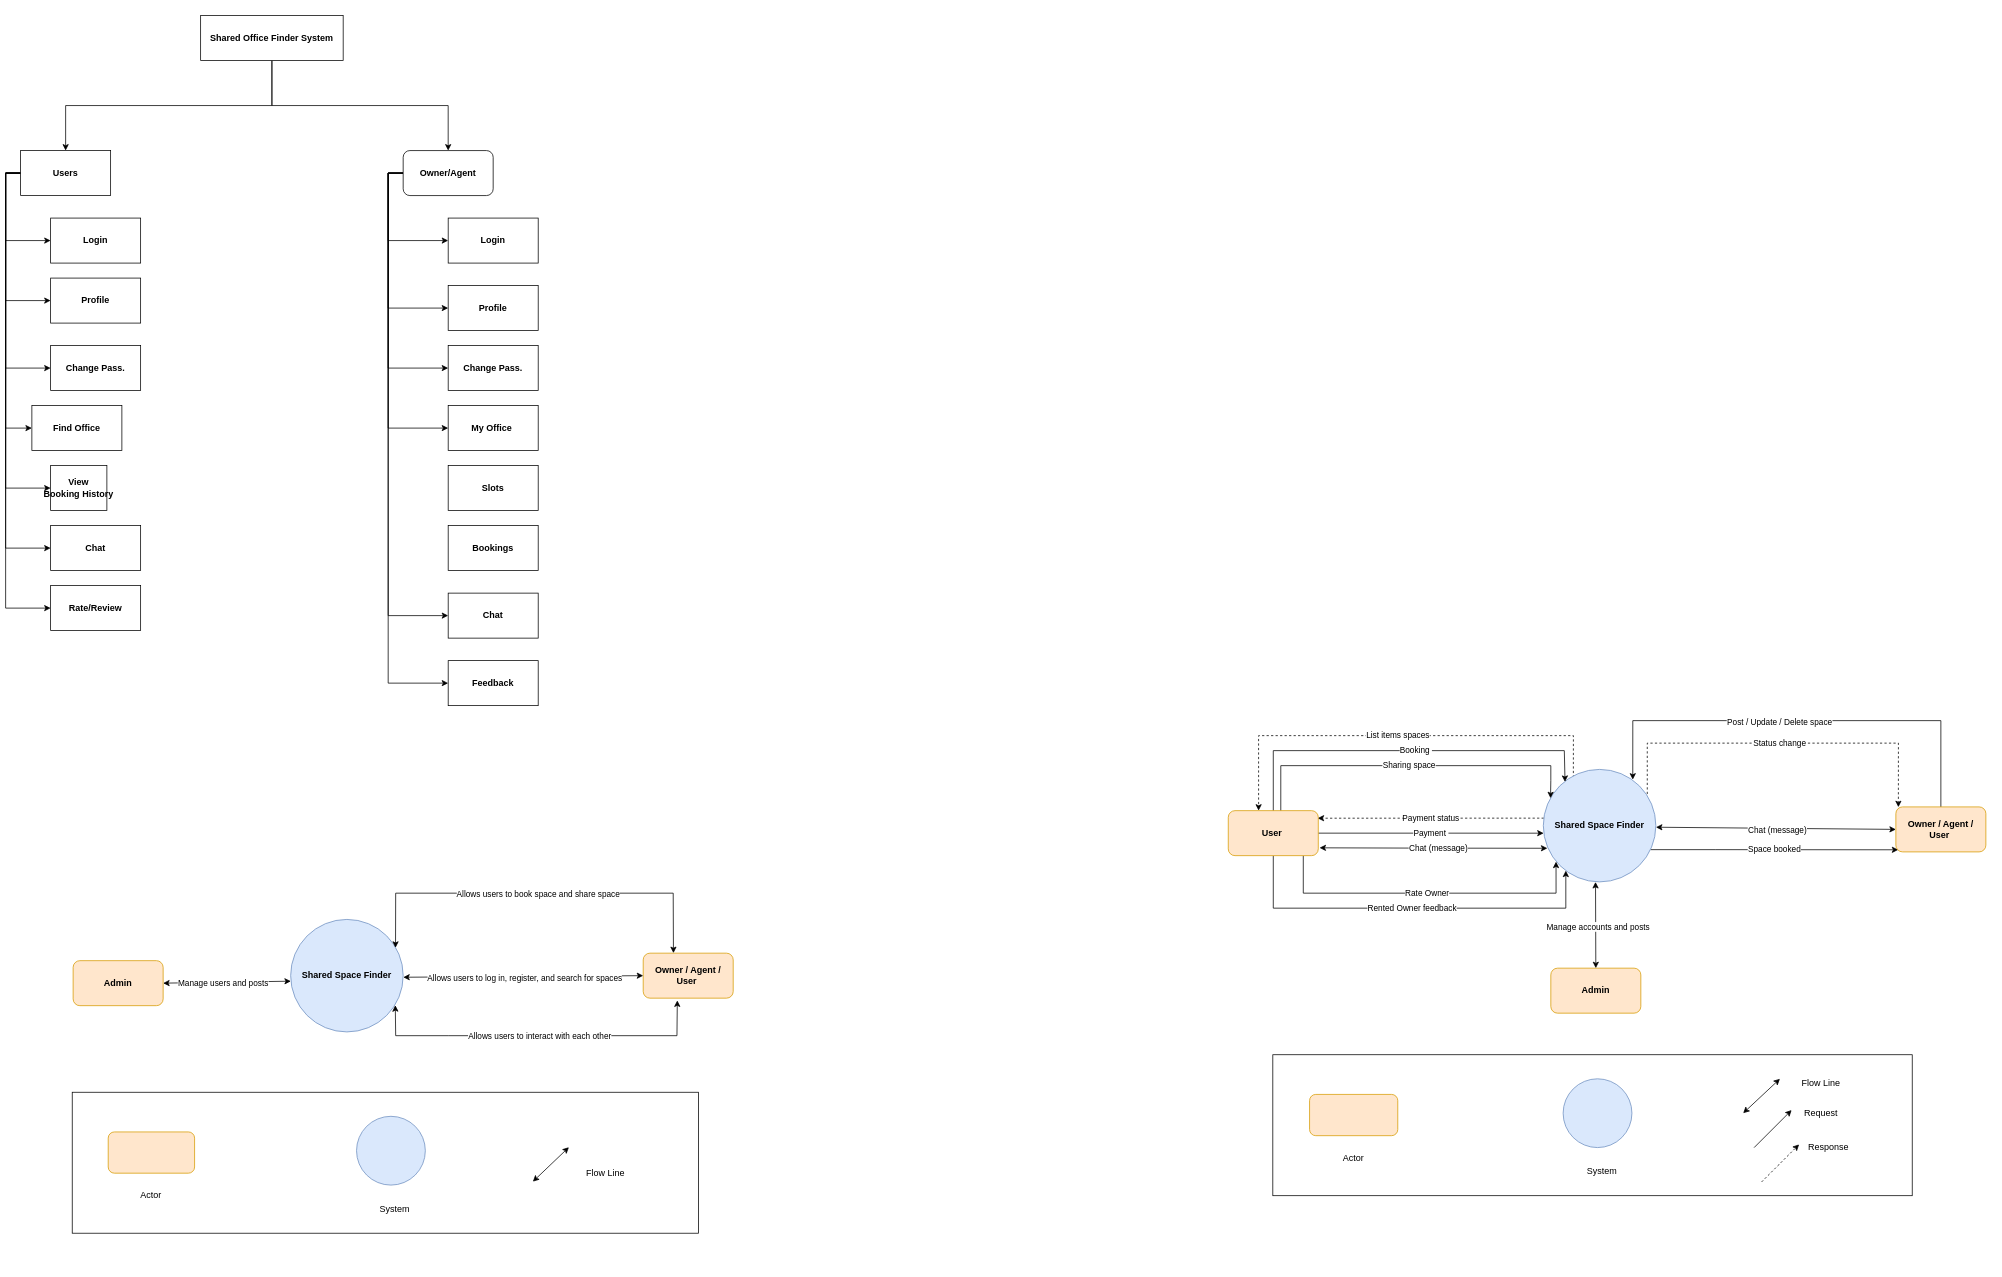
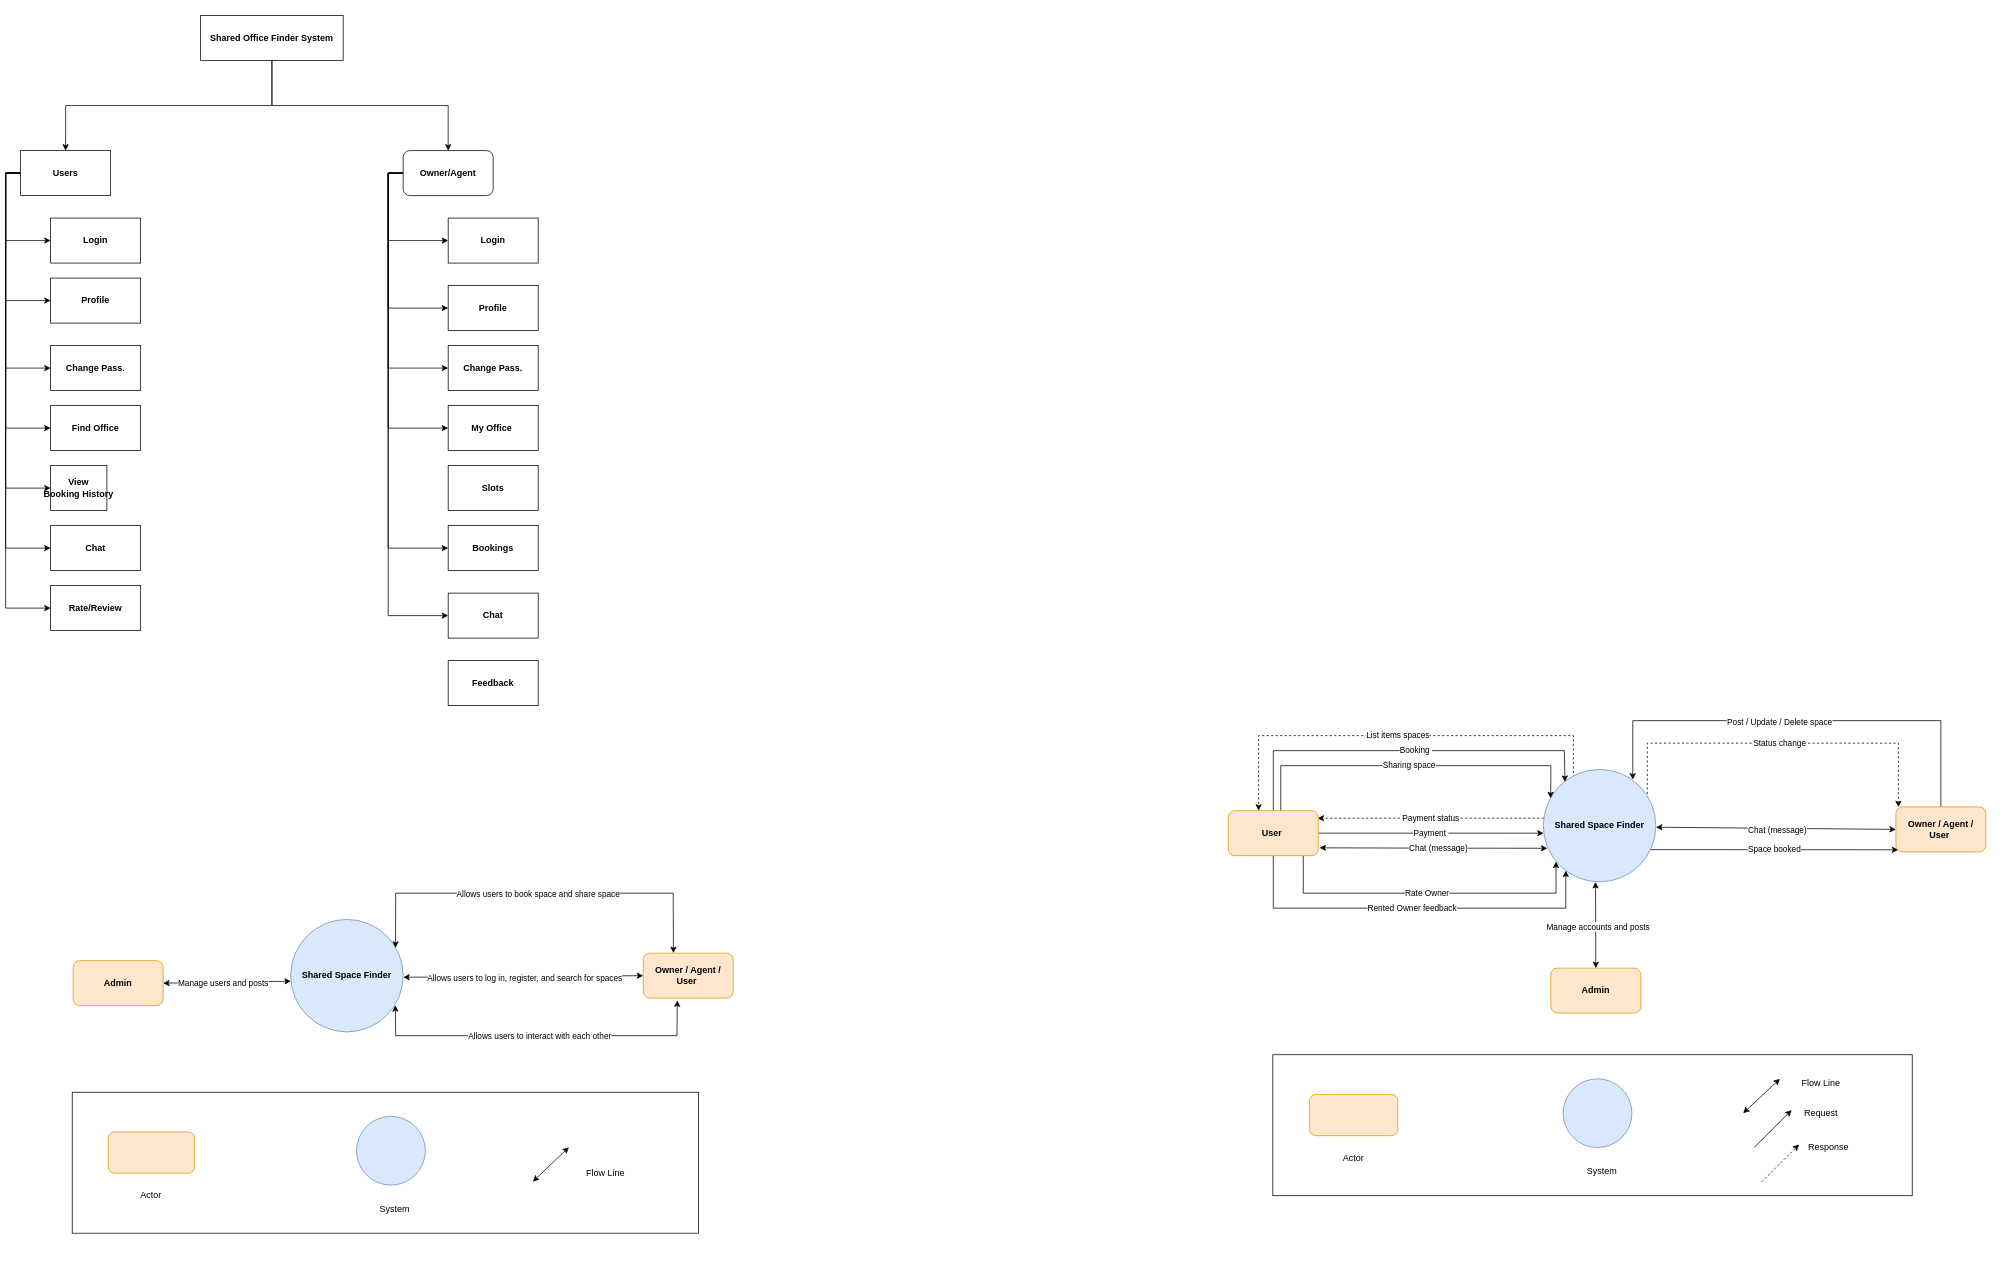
(77, 428) -> (96, 428)
none -> (441, 548)
(388, 651) -> none
